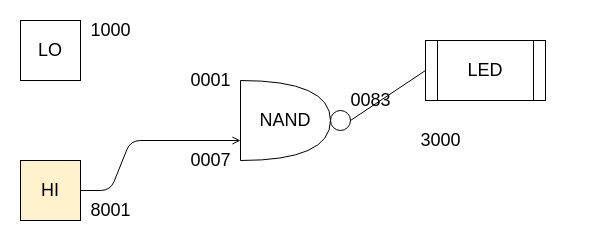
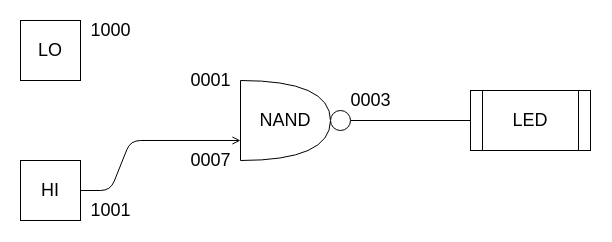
(486, 71) -> (531, 121)
(371, 101) -> (371, 101)
(441, 141) -> none
(51, 191) -> (51, 191)
(111, 211) -> (111, 211)
